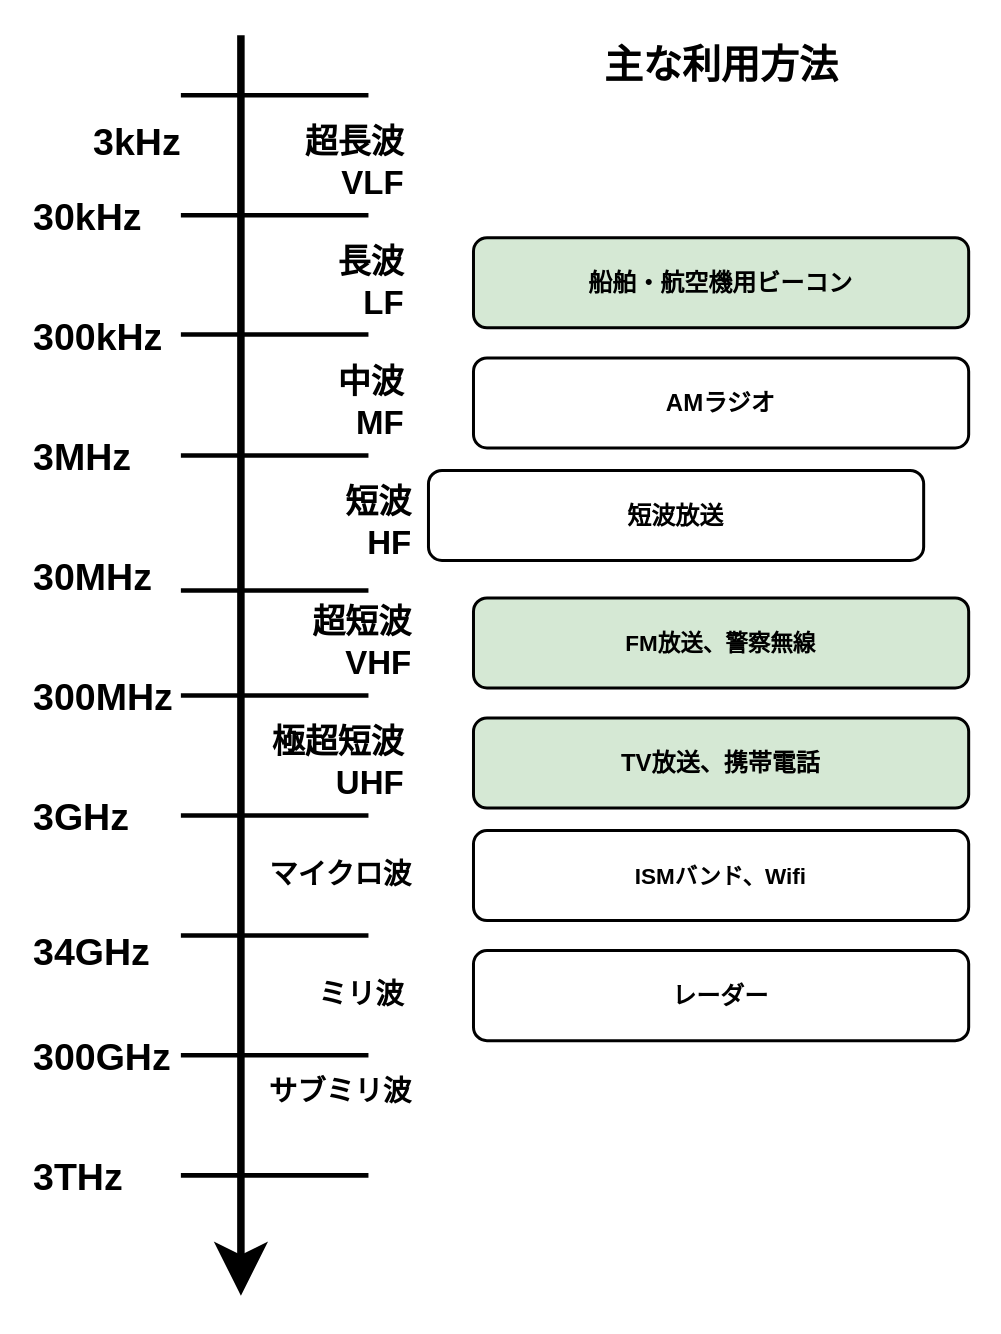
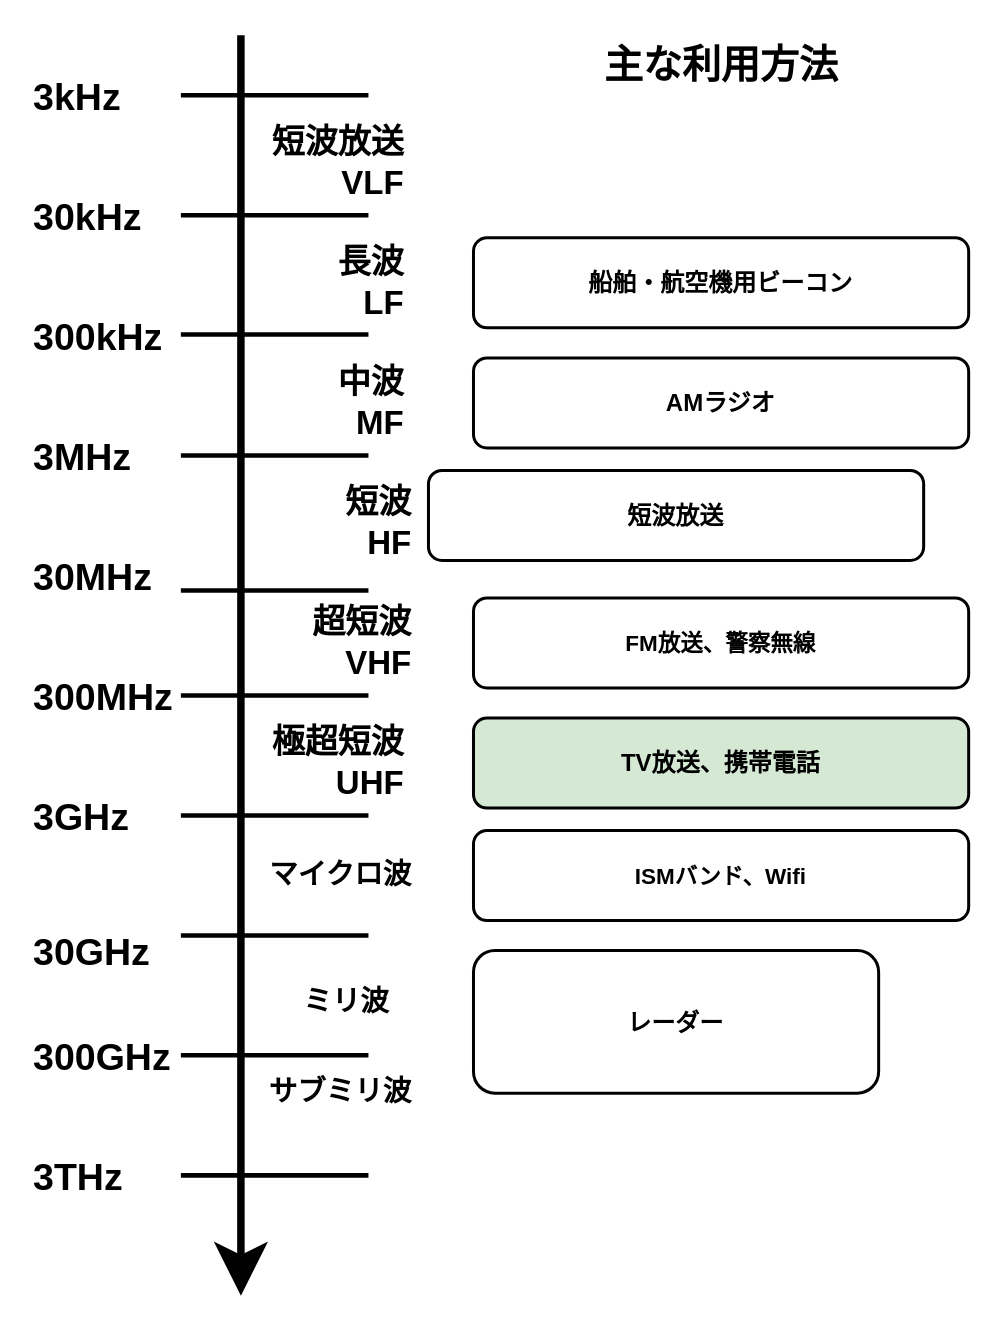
(151, 140) -> (91, 95)
(377, 163) -> (368, 163)
(721, 283) -> (721, 283)
(721, 643) -> (721, 643)
(86, 950) -> (86, 950)
(346, 995) -> (331, 1003)
(721, 995) -> (676, 1022)
